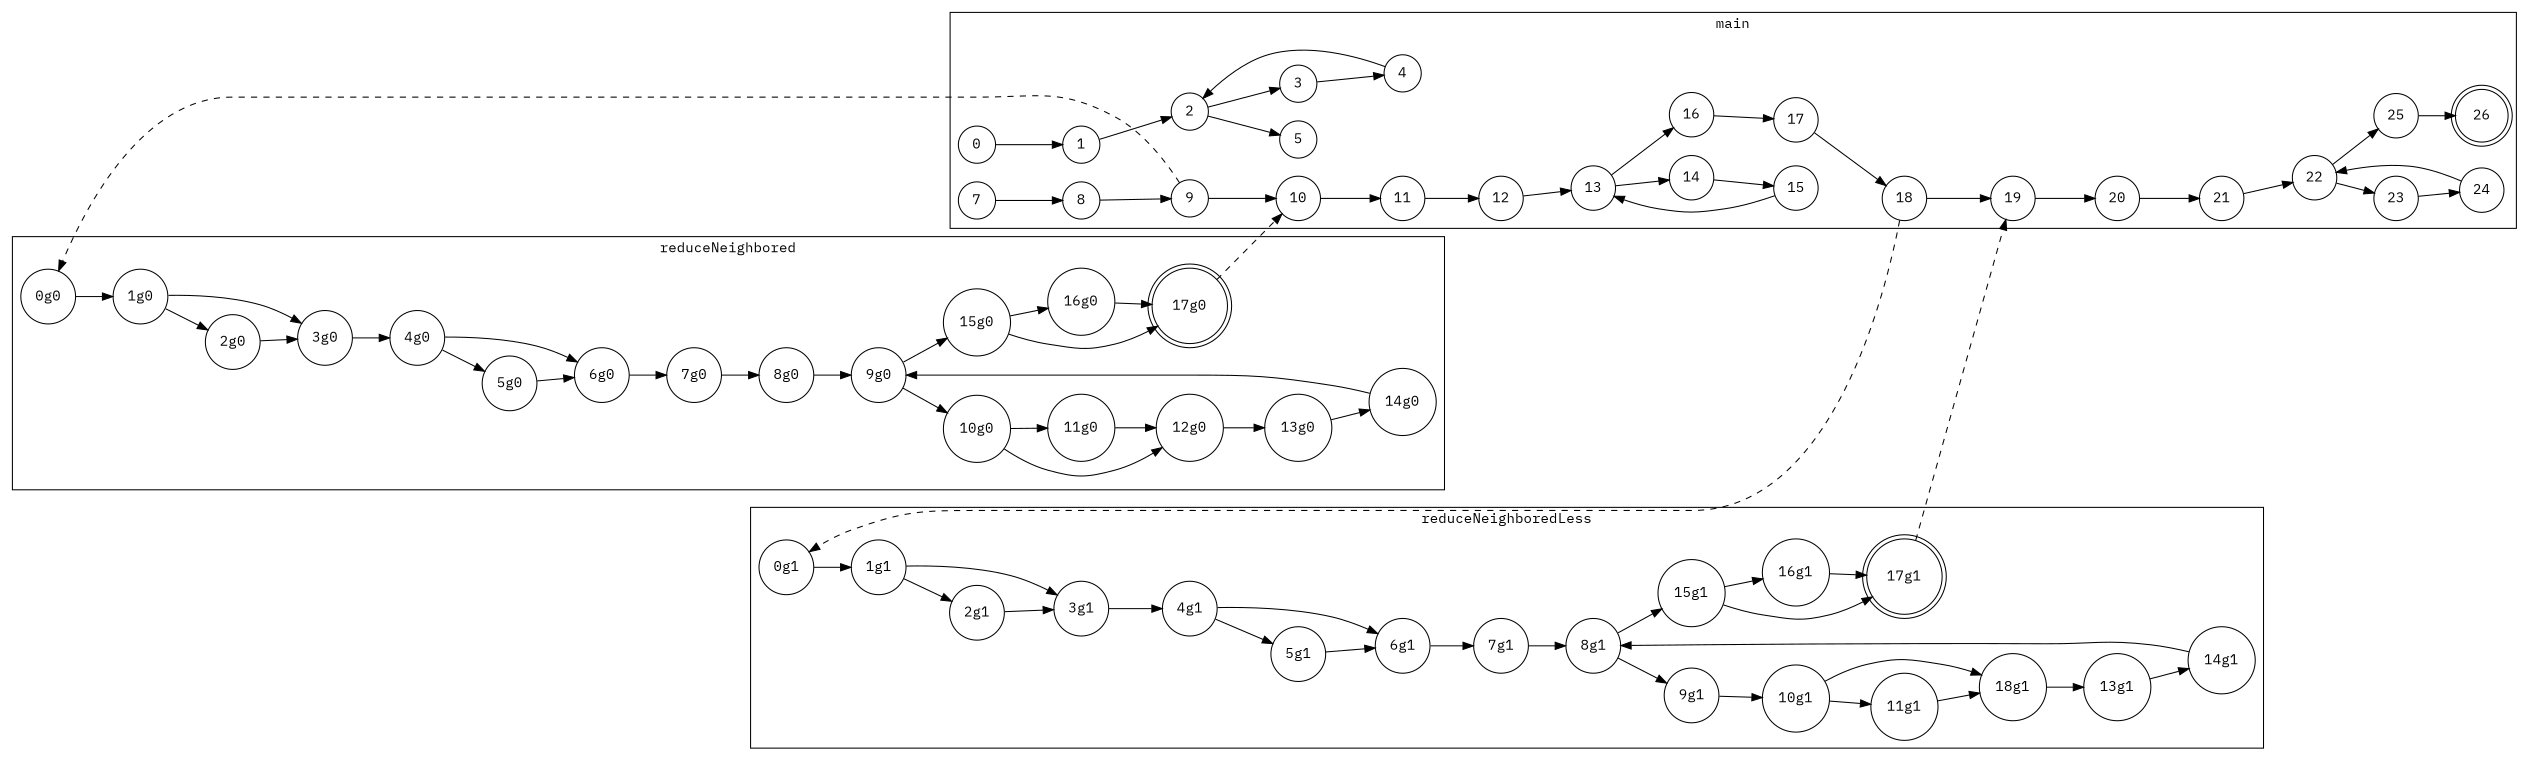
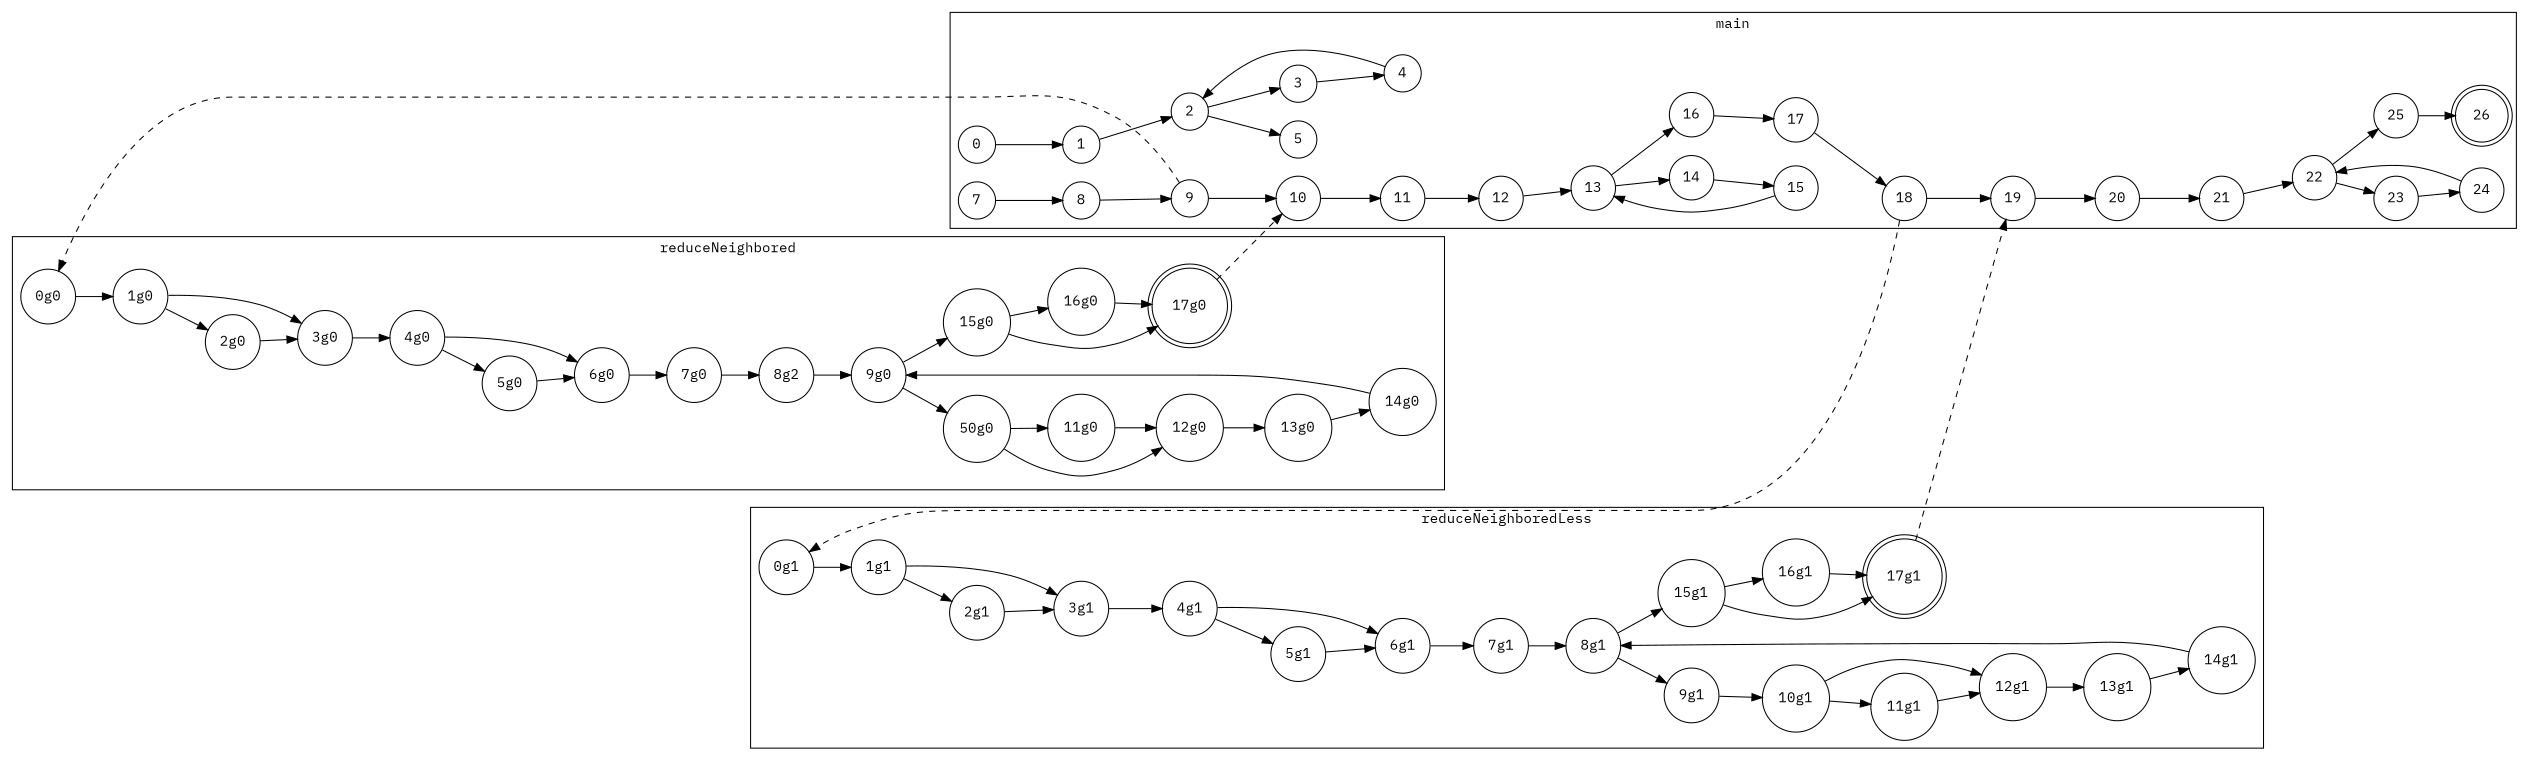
(786, 375) -> (786, 375)
(977, 429) -> (977, 429)
(2013, 687) -> (2013, 687)
